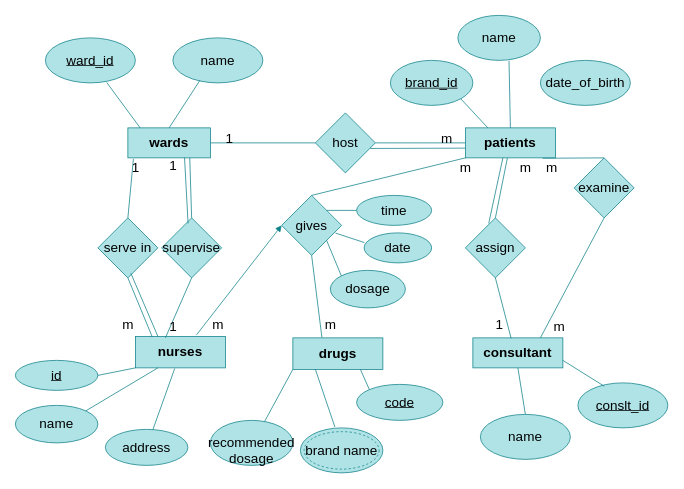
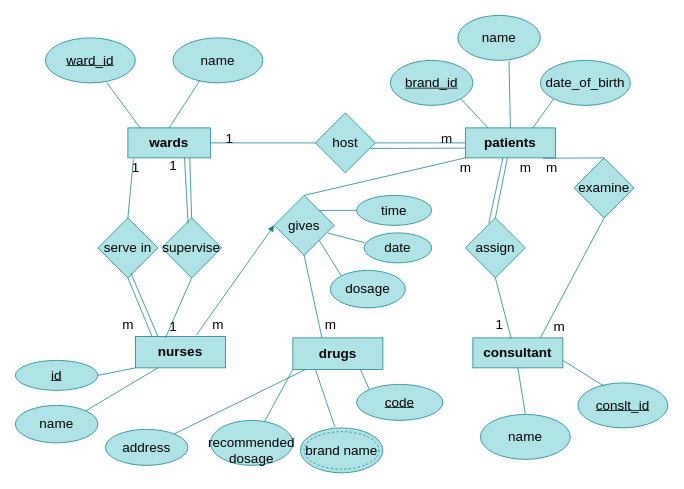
none -> (543, 114)
(312, 225) -> (304, 225)
(164, 399) -> (239, 402)
